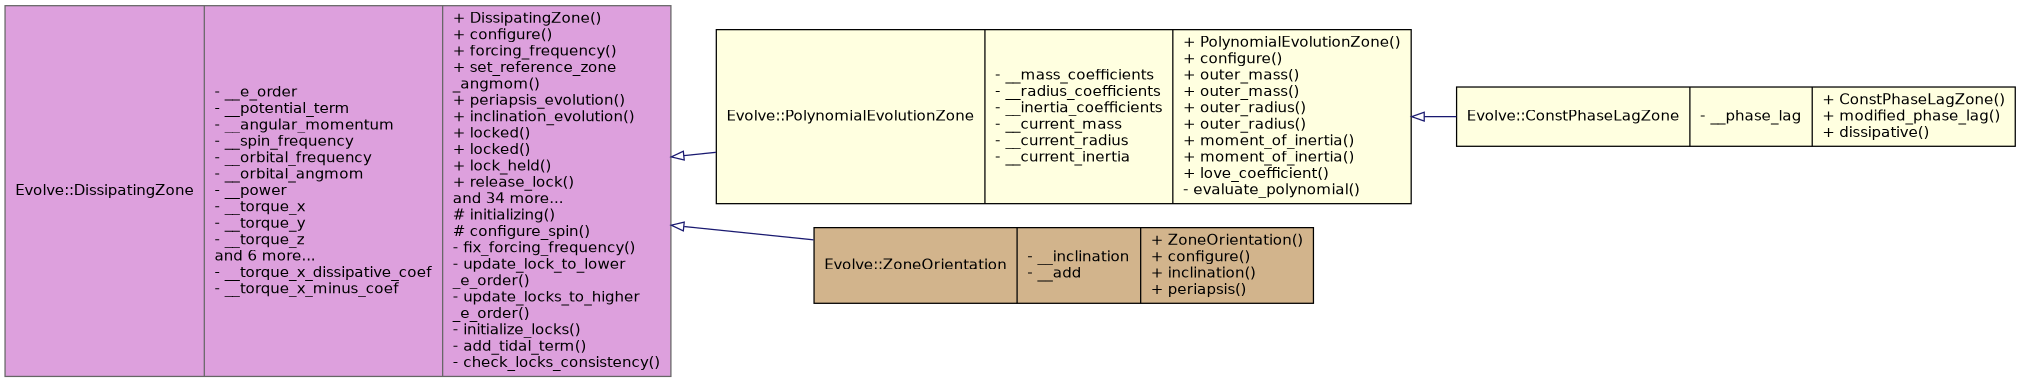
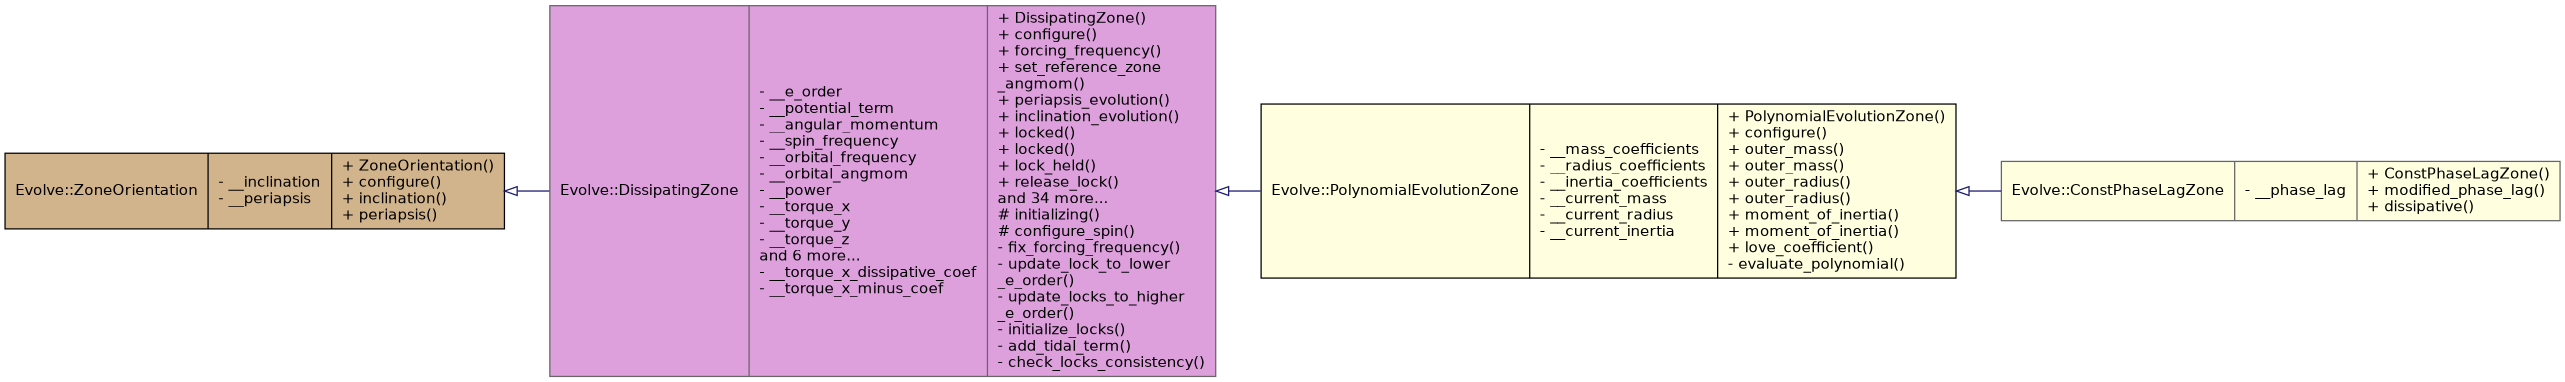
(1736, 117) -> (2281, 191)
(749, 233) -> (534, 191)
(1054, 273) -> (265, 199)
